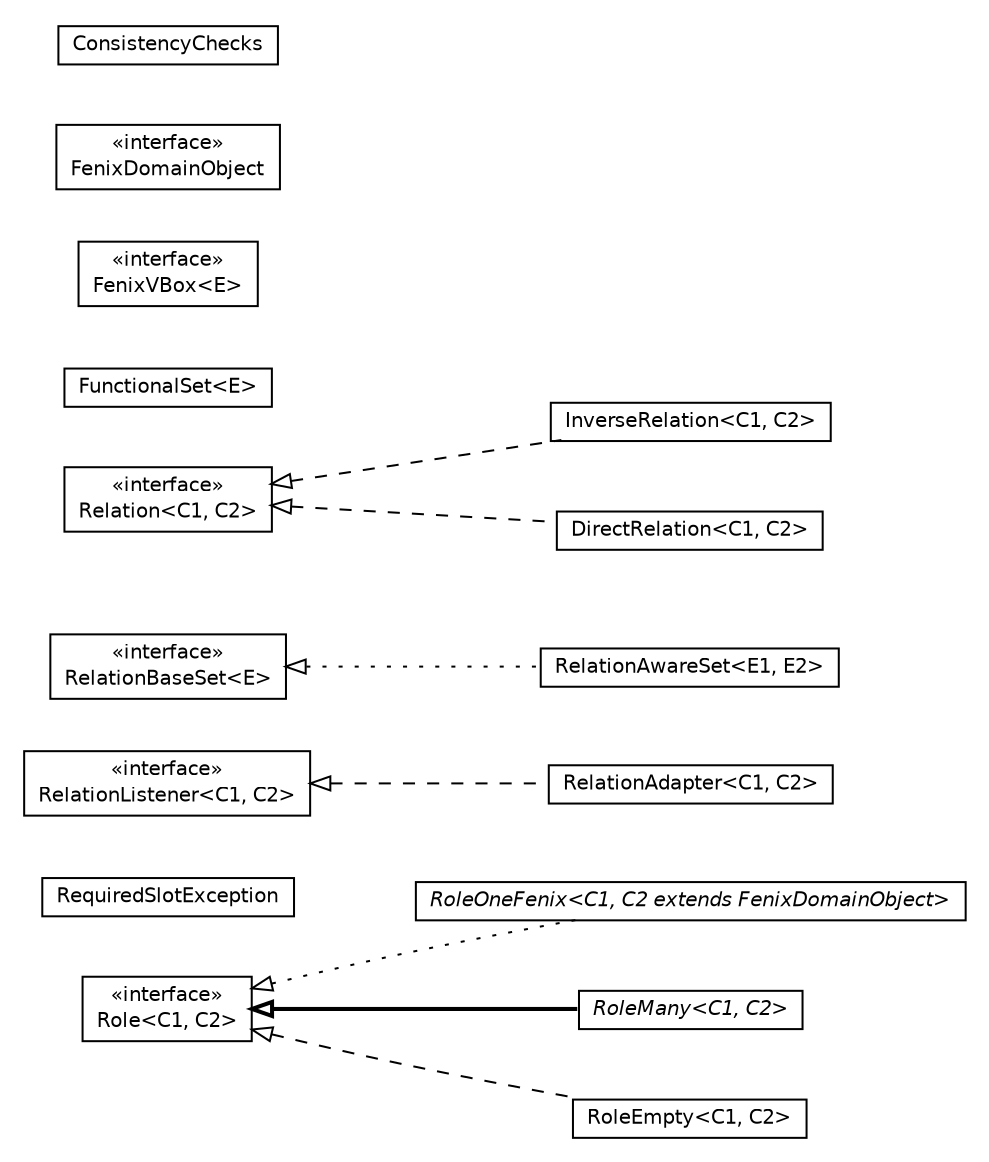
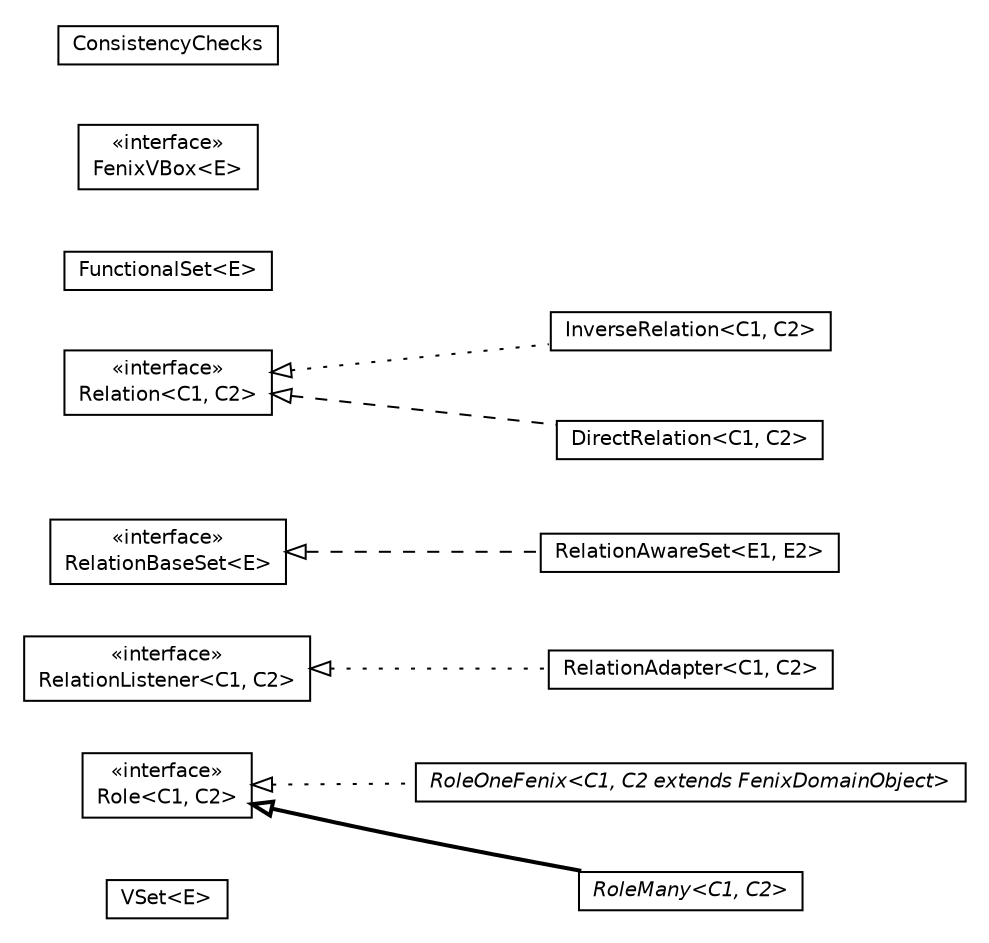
(167, 157) -> none
(426, 461) -> (420, 357)
(423, 667) -> (423, 552)
(439, 783) -> (439, 669)
(167, 896) -> none
none -> (167, 898)
(690, 1118) -> none
